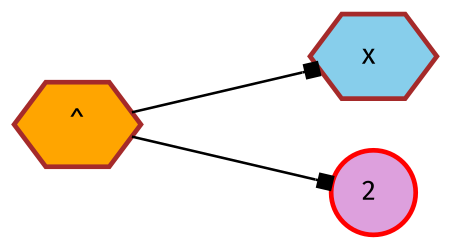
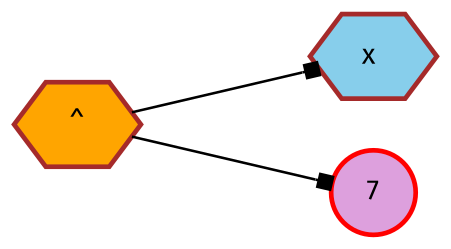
(373, 193) -> (373, 193)
